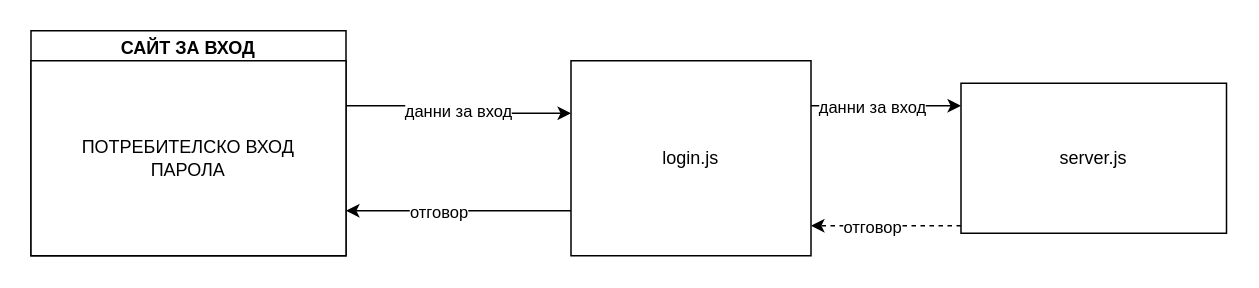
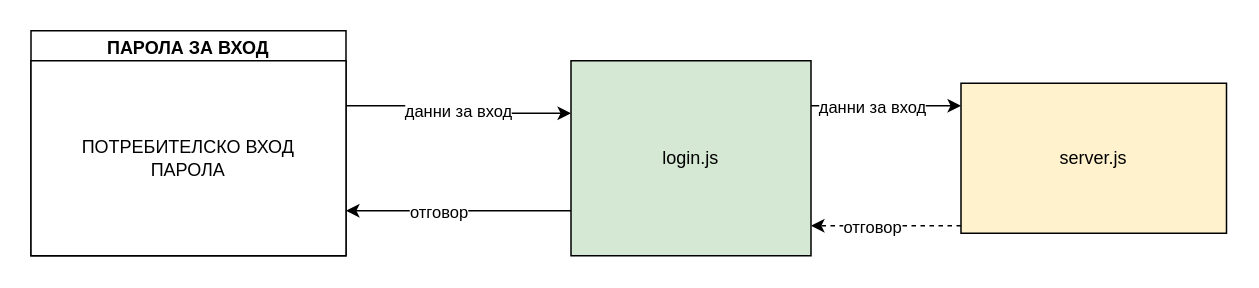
(188, 49) -> (188, 49)
(691, 158) -> (691, 158)
(1094, 158) -> (1094, 158)
